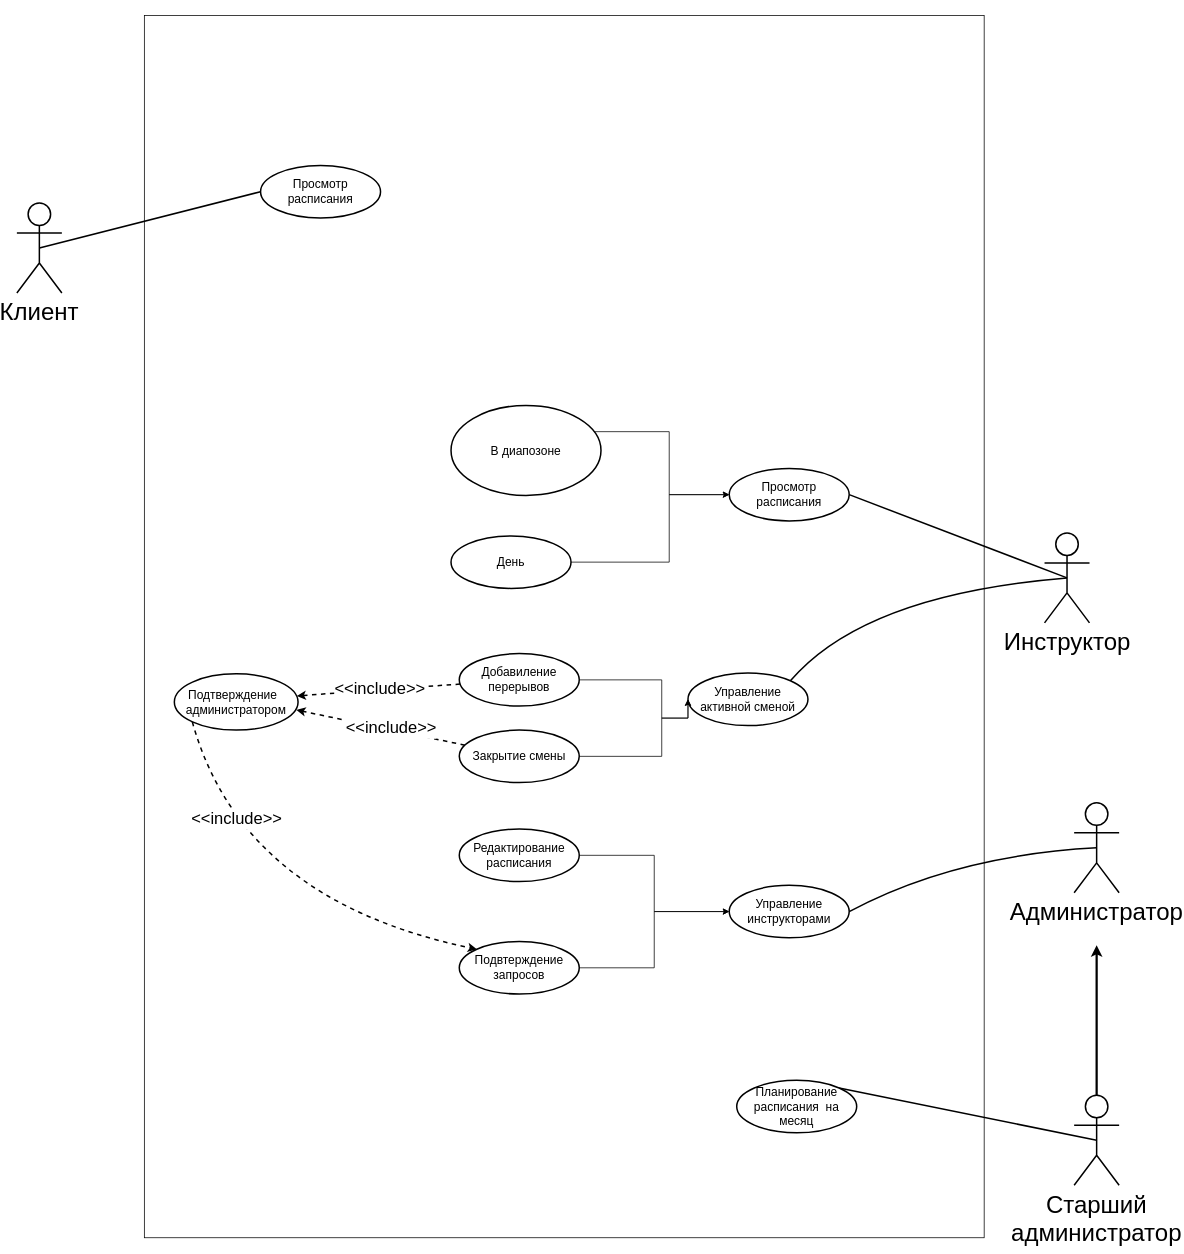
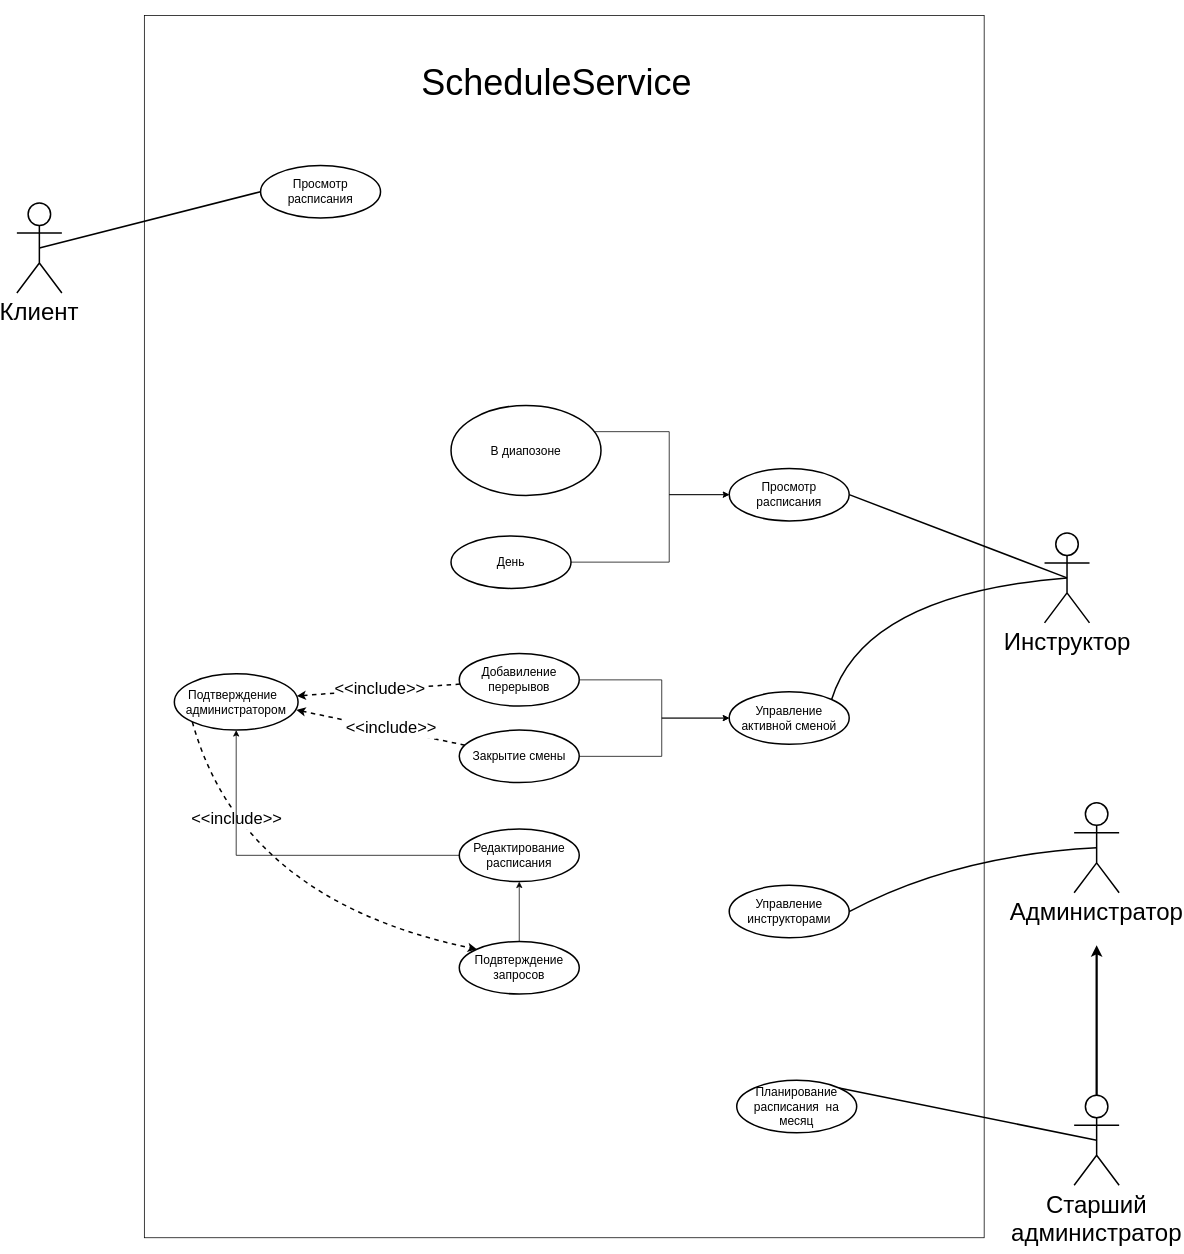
none -> (557, 83)
(748, 699) -> (789, 718)
(643, 855) -> (331, 855)
(644, 968) -> (519, 914)
